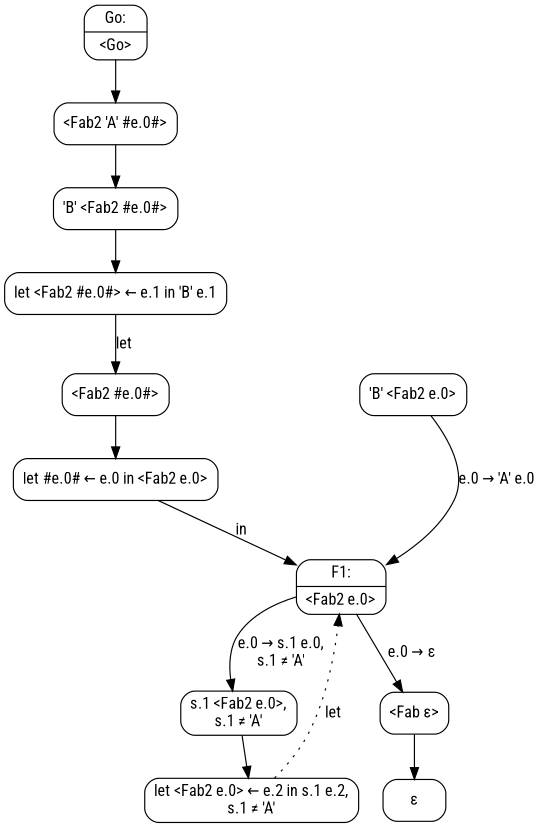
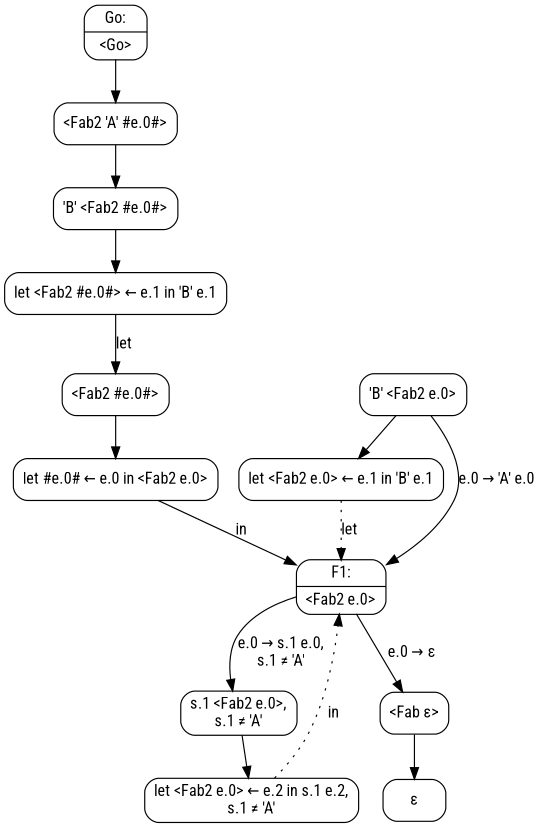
none -> (341, 480)
(334, 713) -> (334, 713)
